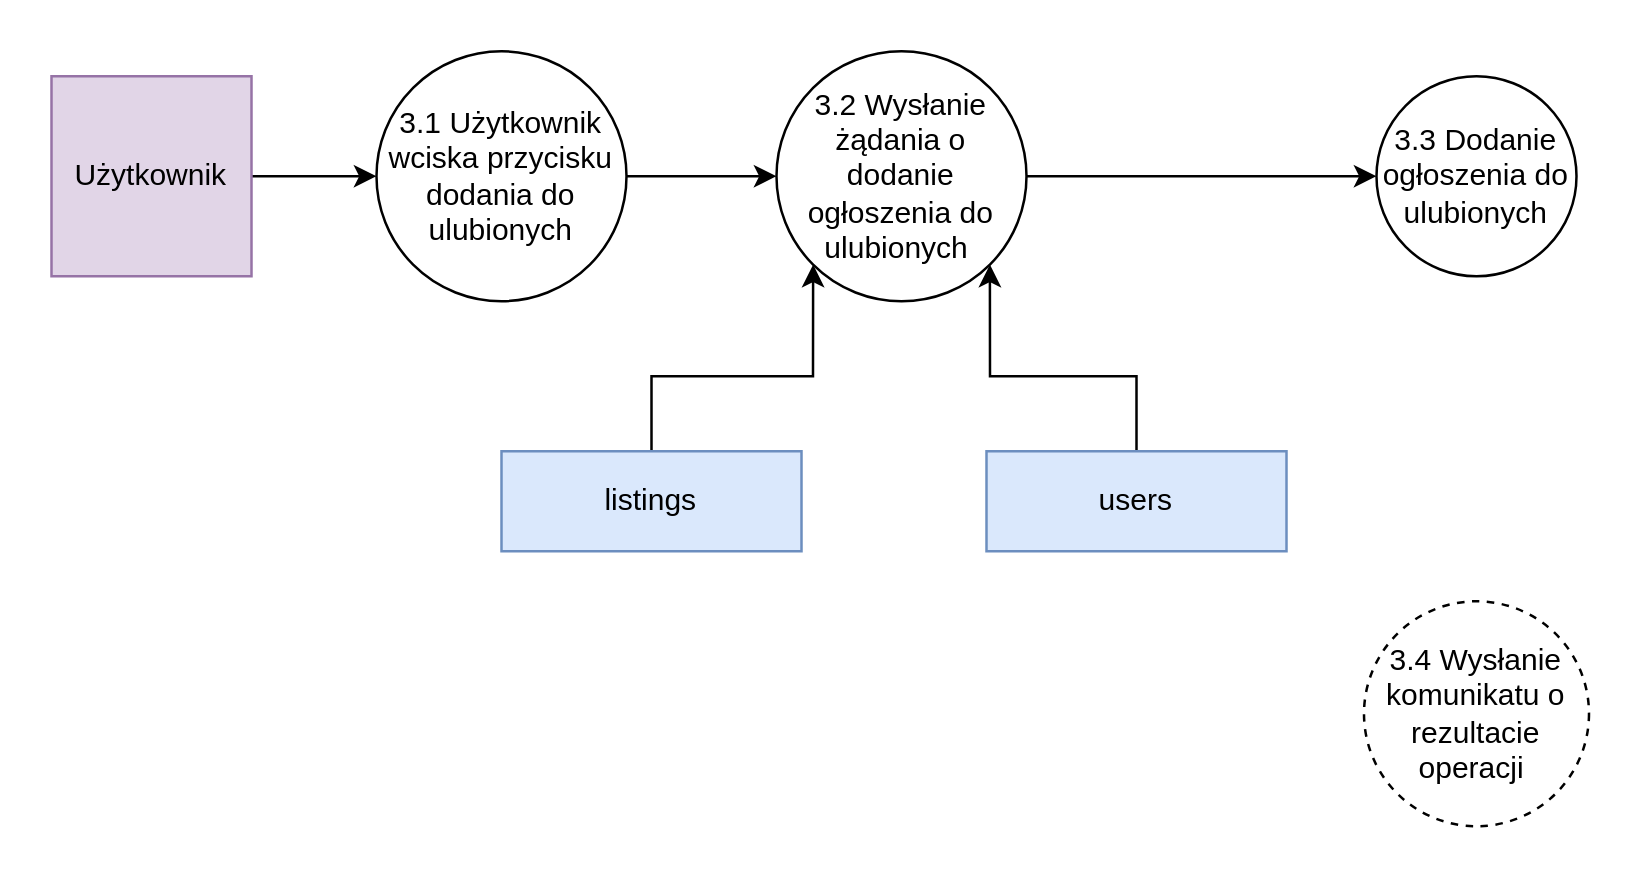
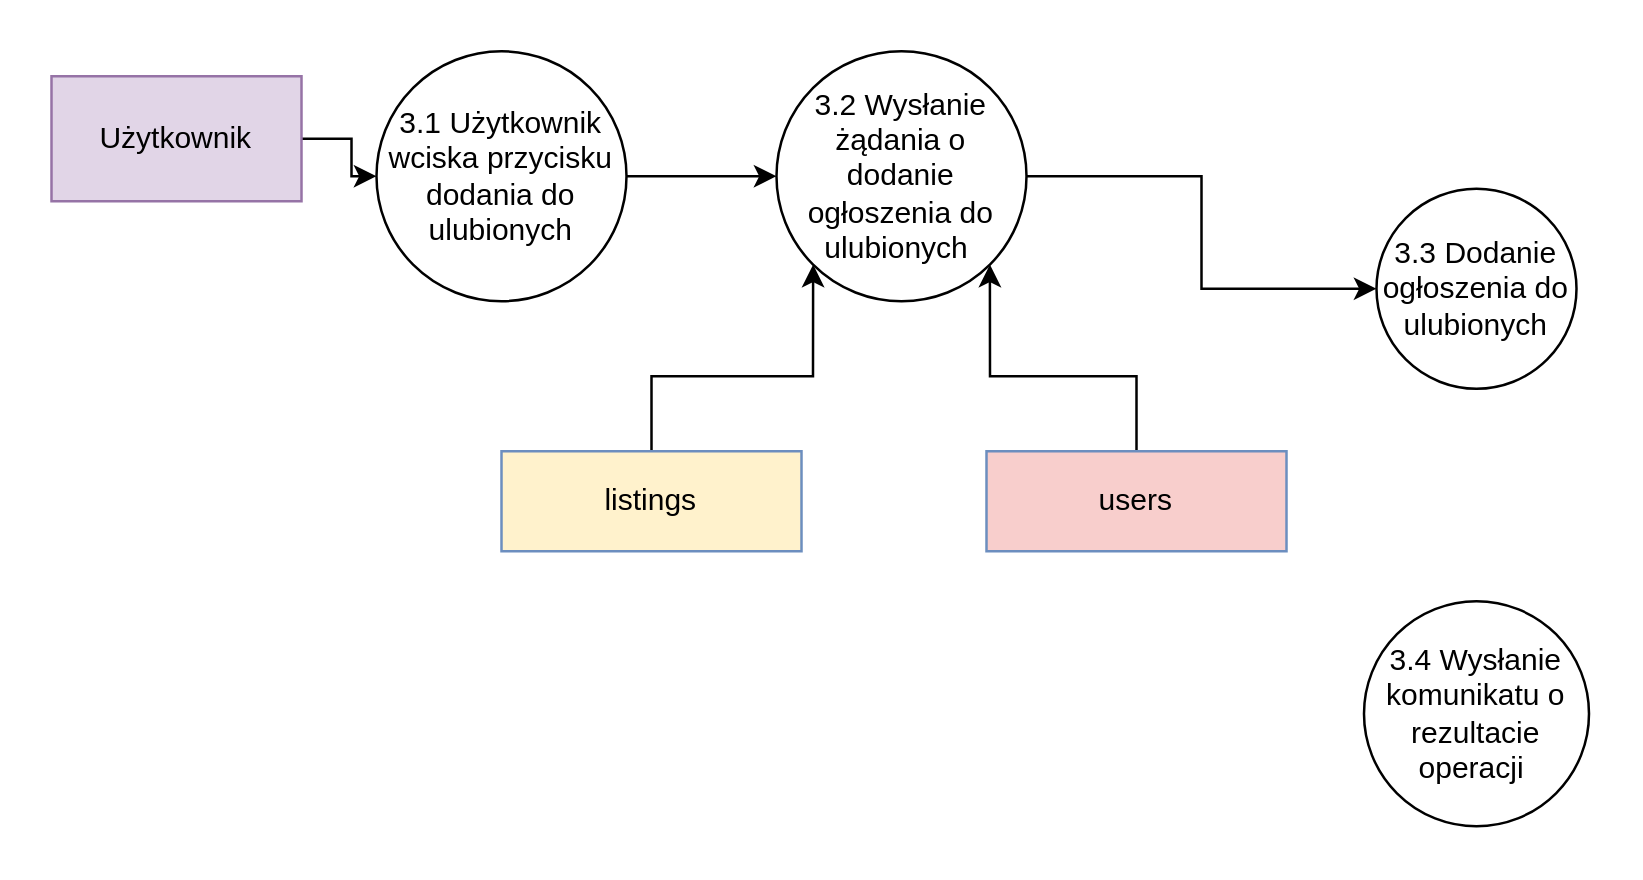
(151, 176) -> (176, 139)
(1476, 176) -> (1476, 289)
(651, 501) -> (651, 501)
(1136, 501) -> (1136, 501)
(1476, 714) -> (1476, 714)
